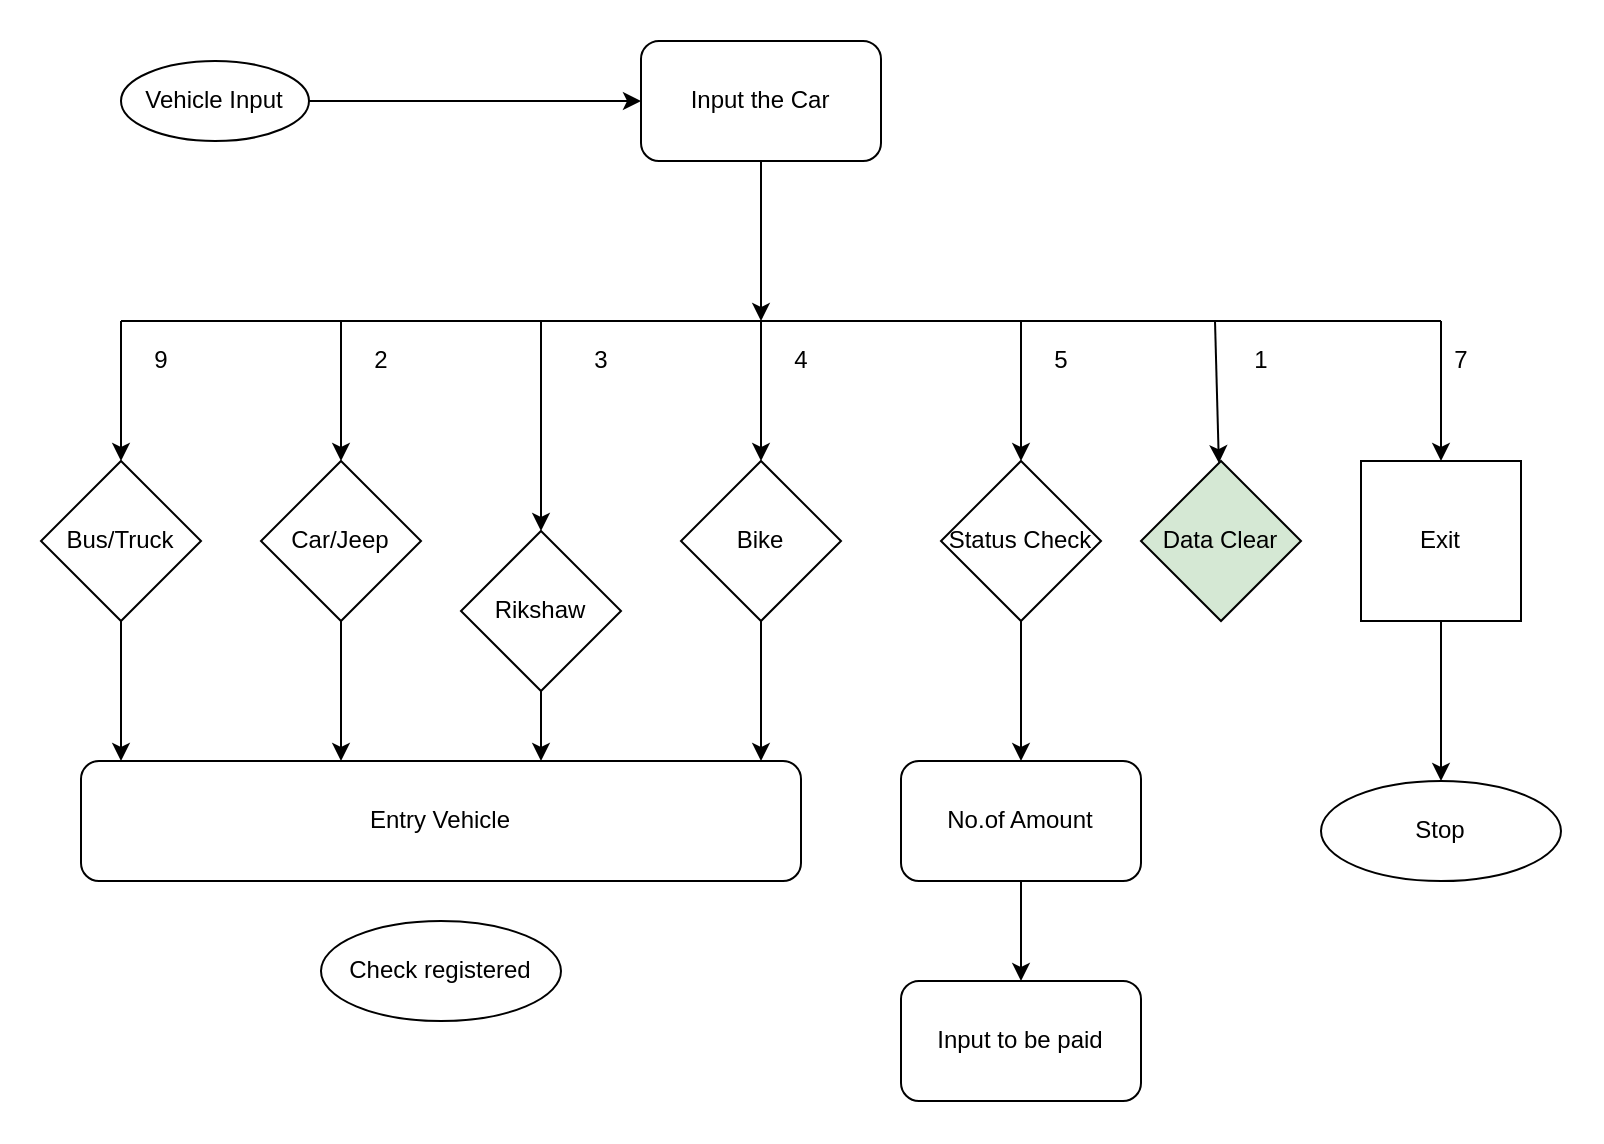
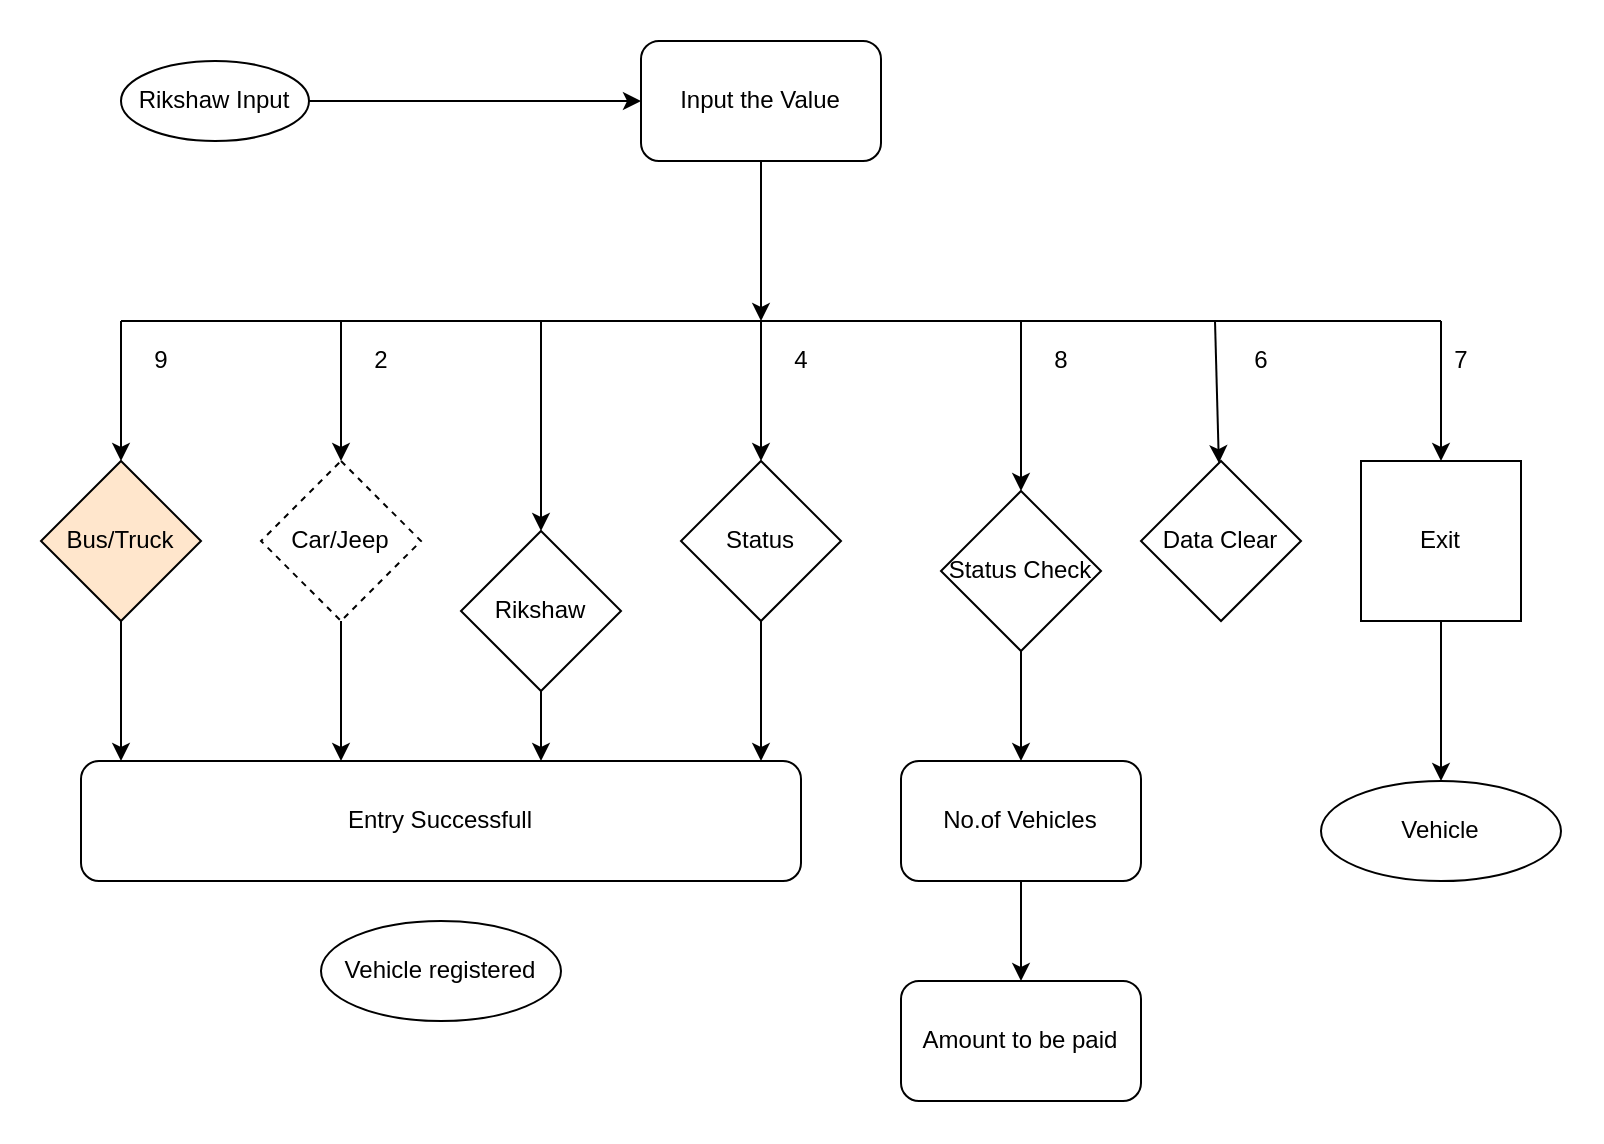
(215, 101) -> (215, 101)
(761, 101) -> (761, 101)
(601, 361) -> none
(1062, 361) -> (1062, 361)
(1262, 361) -> (1262, 361)
(121, 541) -> (121, 541)
(341, 541) -> (341, 541)
(761, 541) -> (761, 541)
(1021, 541) -> (1021, 571)
(1221, 541) -> (1221, 541)
(441, 821) -> (441, 821)
(1021, 821) -> (1021, 821)
(1441, 831) -> (1441, 831)
(441, 971) -> (441, 971)
(1021, 1041) -> (1021, 1041)
